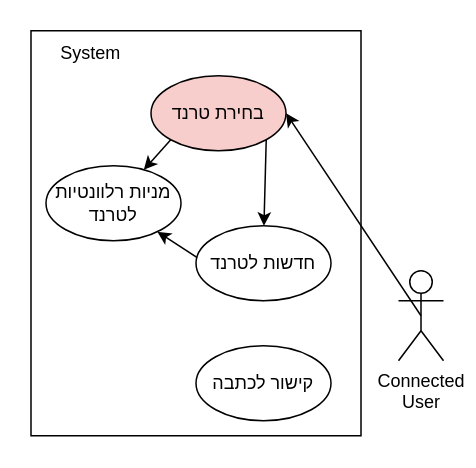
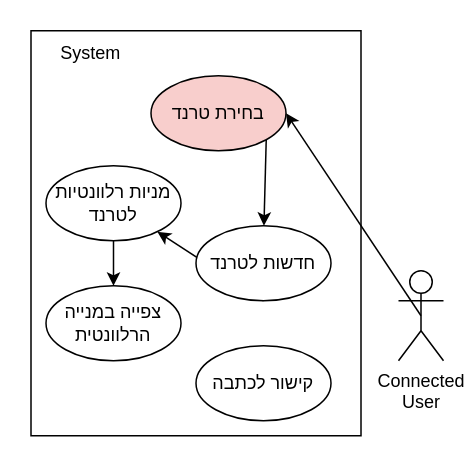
(160, 151) -> none
none -> (113, 258)
none -> (113, 323)
